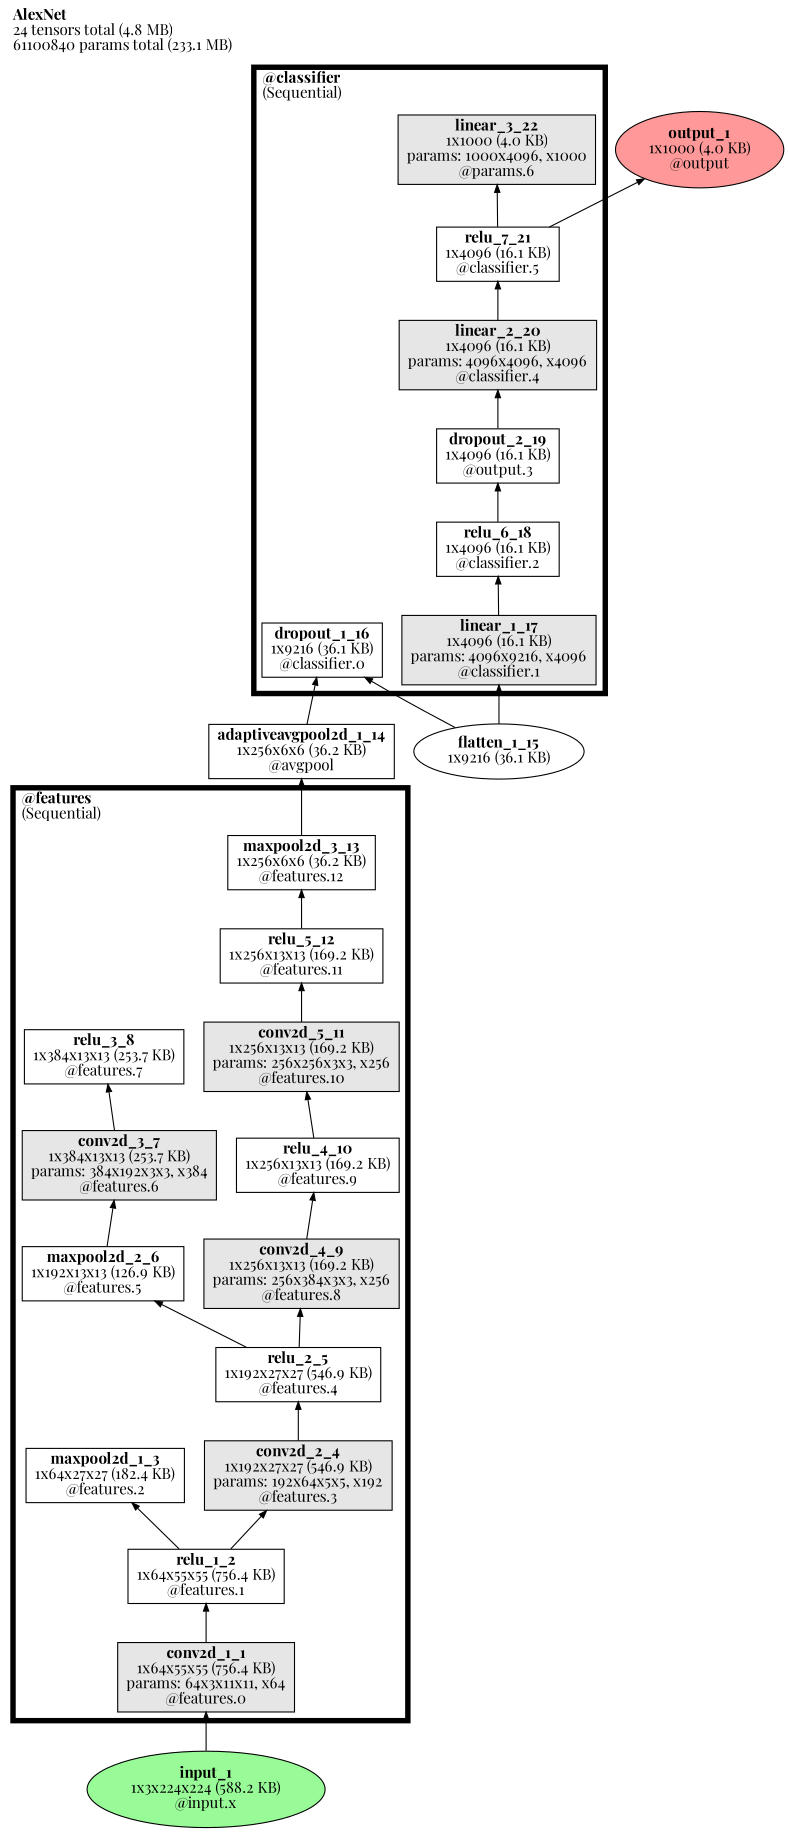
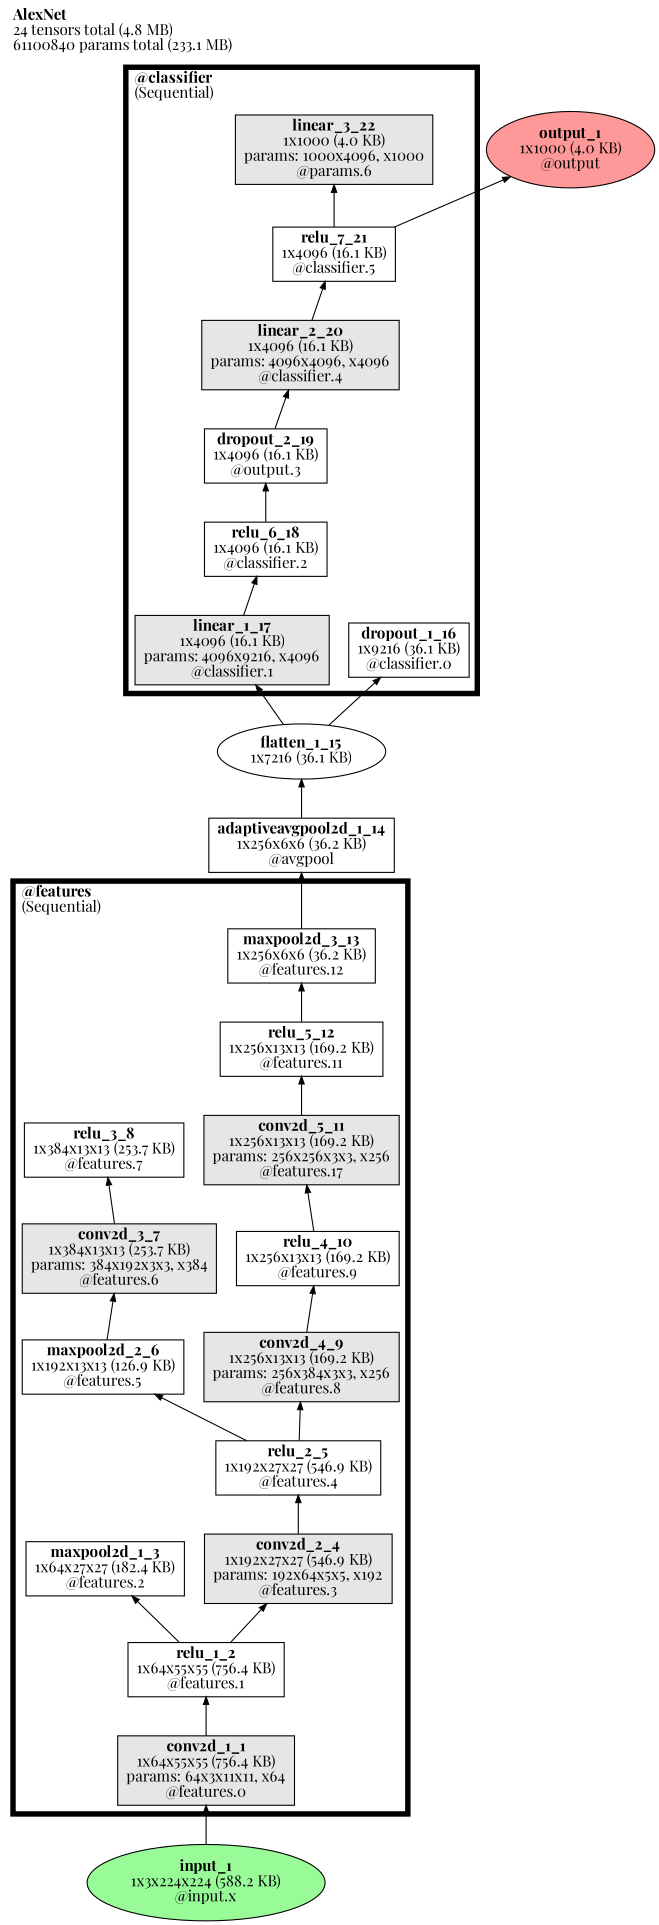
(311, 705) -> (302, 803)
(499, 758) -> (302, 758)
(302, 1079) -> (302, 1172)
